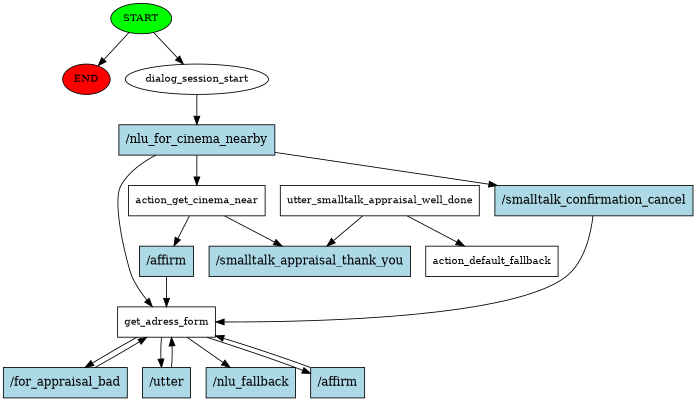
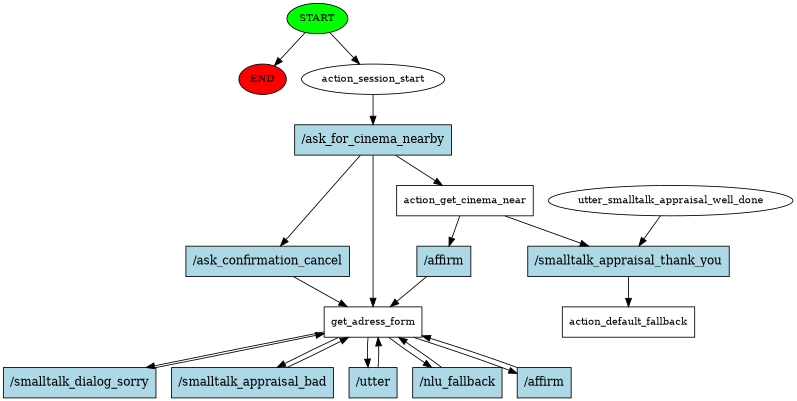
(197, 79) -> (373, 79)
(197, 140) -> (373, 140)
(380, 201) -> (671, 201)
(594, 201) -> (268, 261)
(432, 229) -> (628, 288)
none -> (424, 354)
(65, 383) -> (252, 383)
none -> (80, 383)
